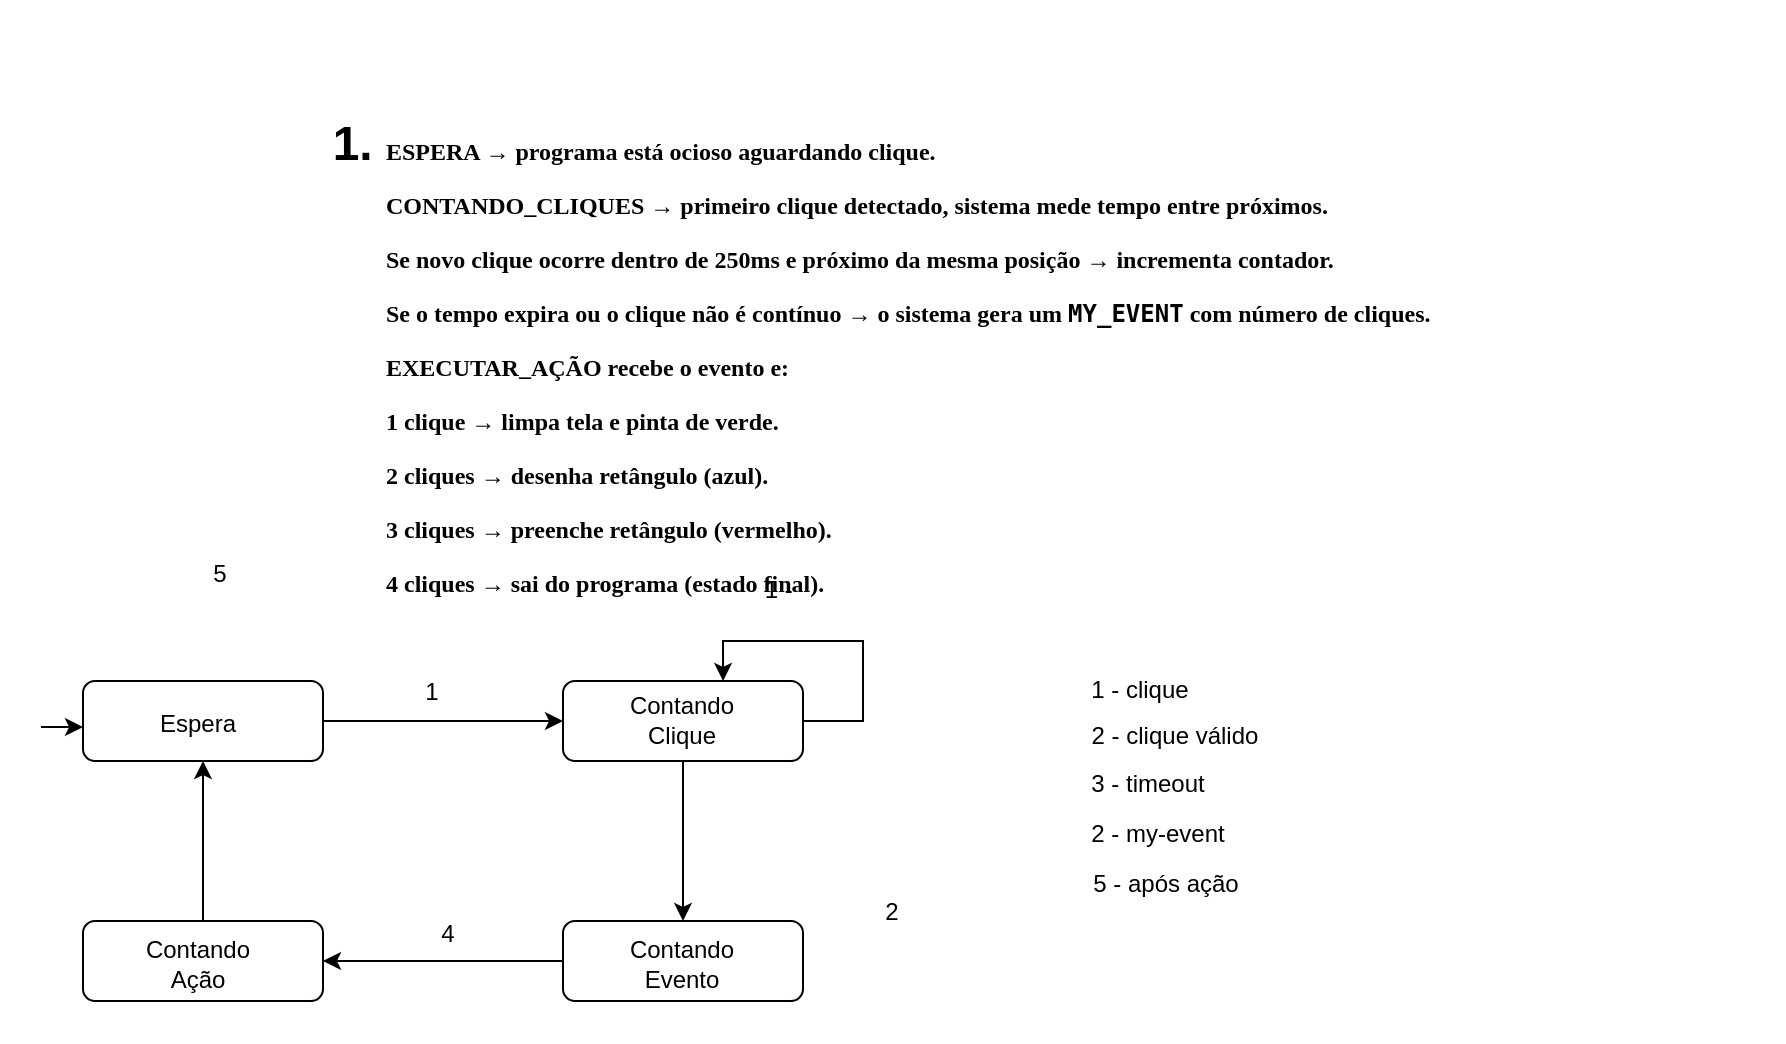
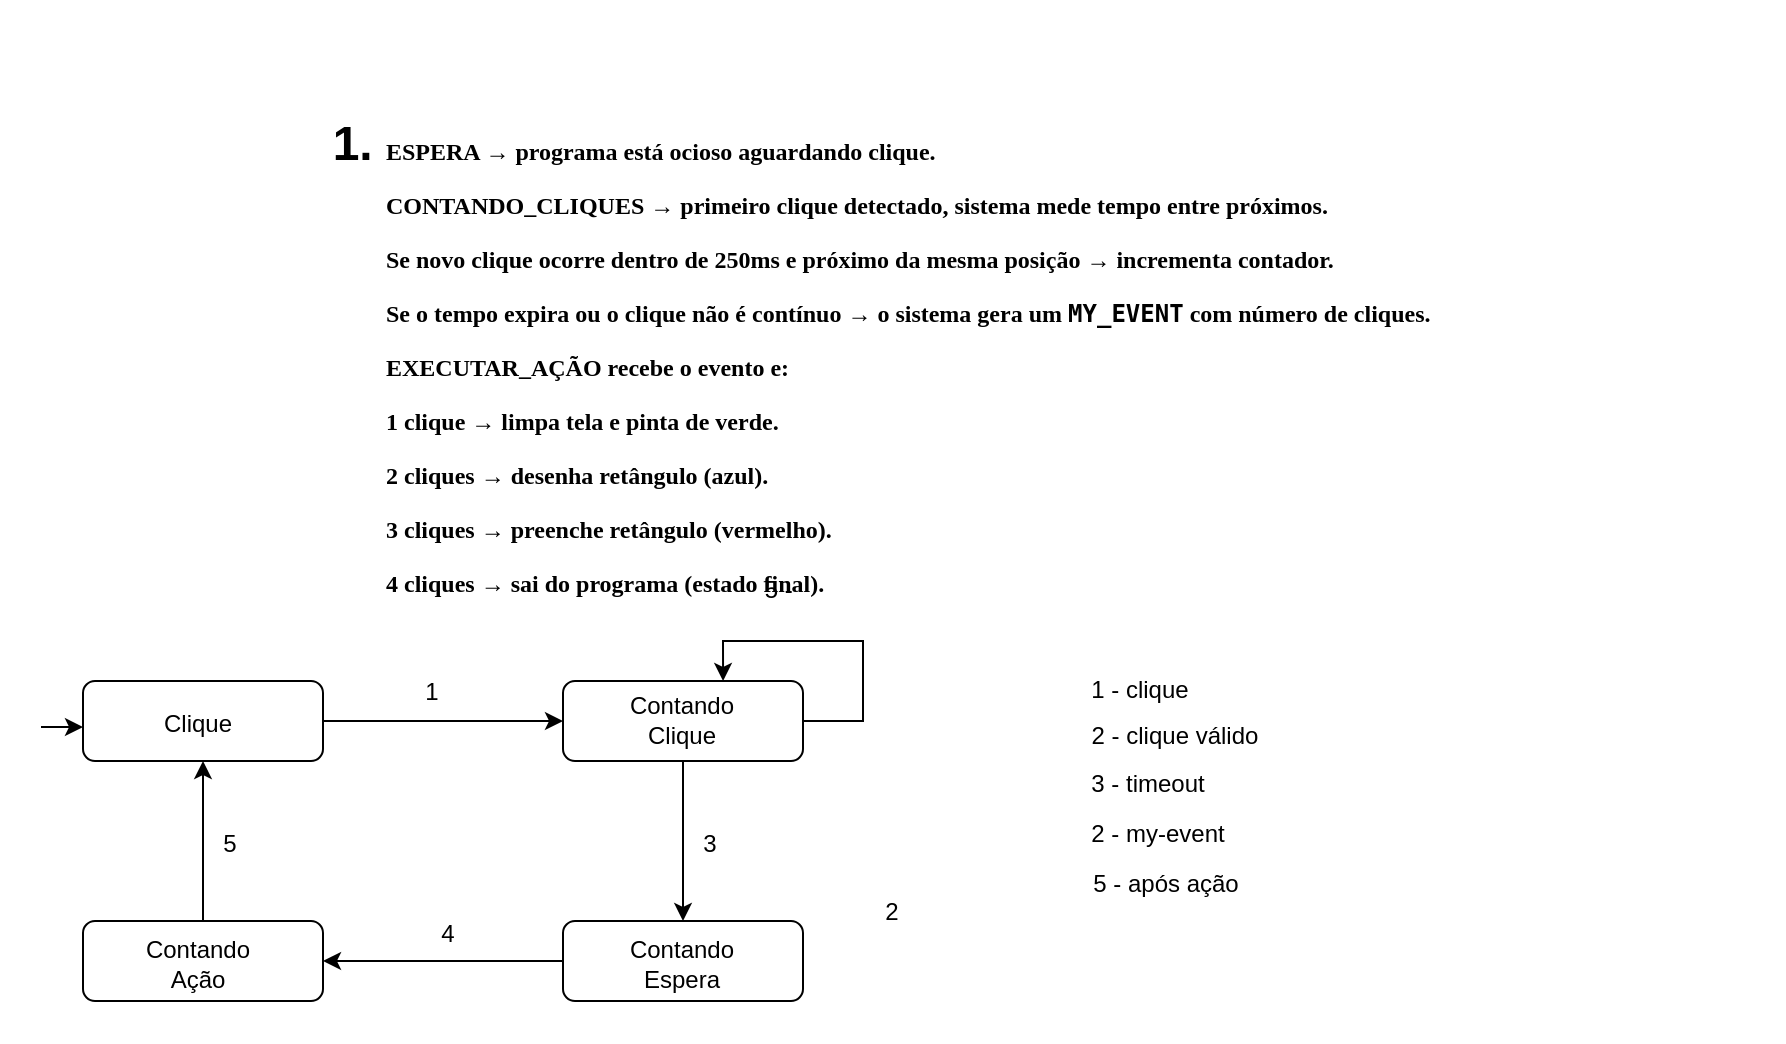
(221, 575) -> (231, 845)
(783, 591) -> (783, 591)
(199, 725) -> (199, 725)
none -> (711, 845)
(683, 965) -> (683, 965)
